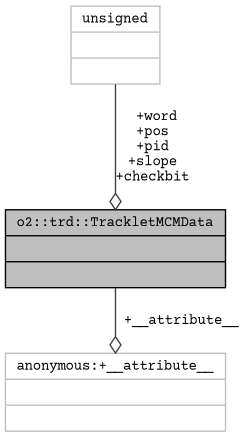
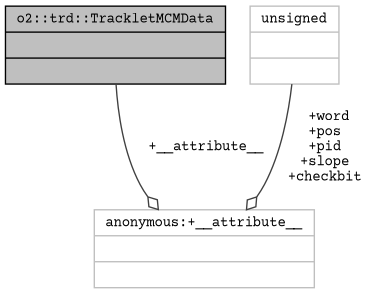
(115, 139) -> (281, 143)
